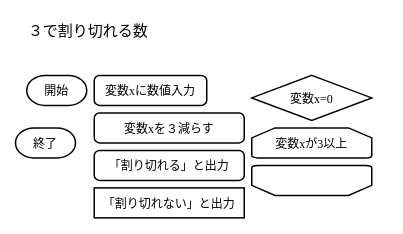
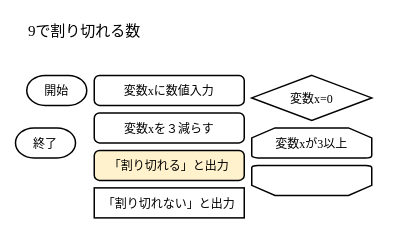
(88, 30) -> (85, 30)
(150, 90) -> (169, 90)
(169, 165) -> (169, 165)
